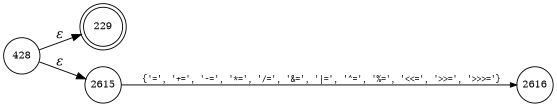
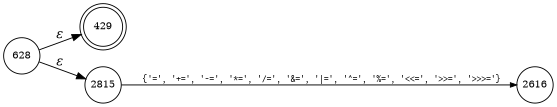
(103, 27) -> (103, 27)
(22, 56) -> (22, 56)
(103, 85) -> (103, 85)
